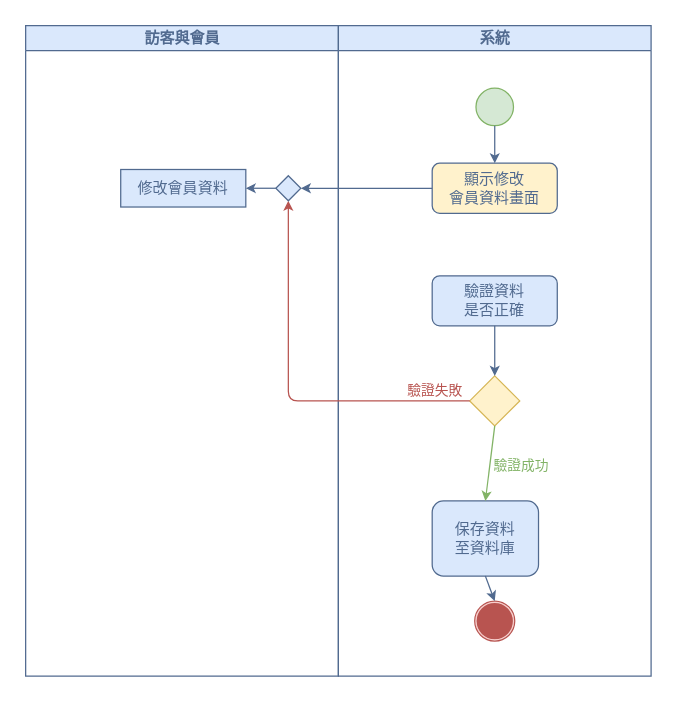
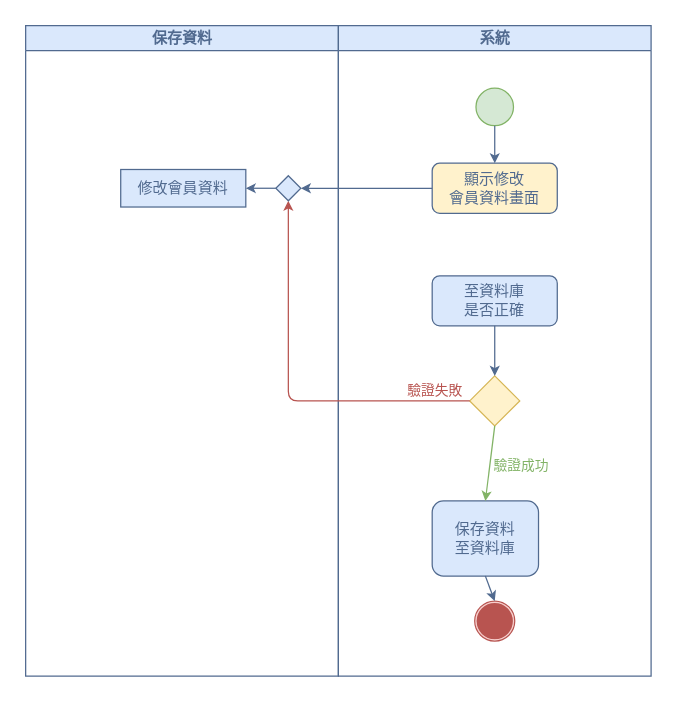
(183, 38) -> (183, 38)
(494, 301) -> (494, 301)
